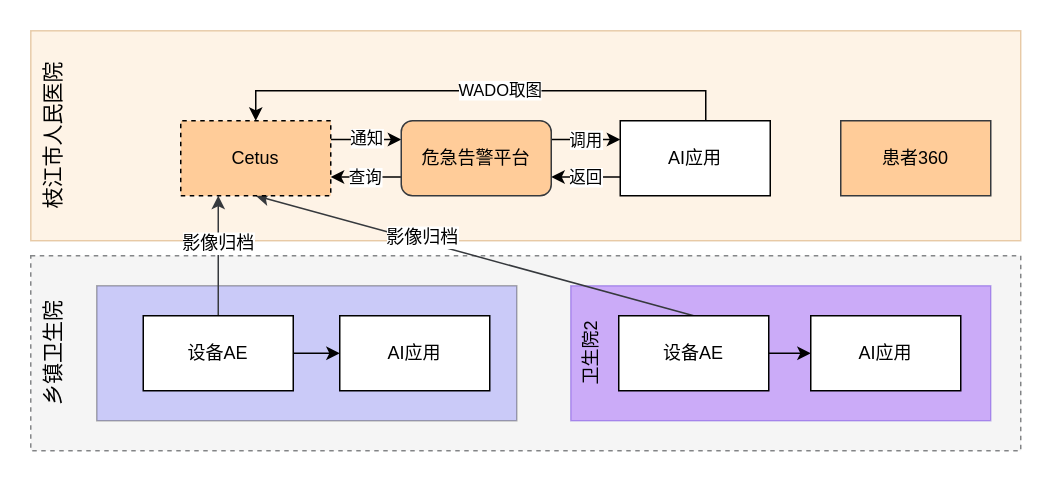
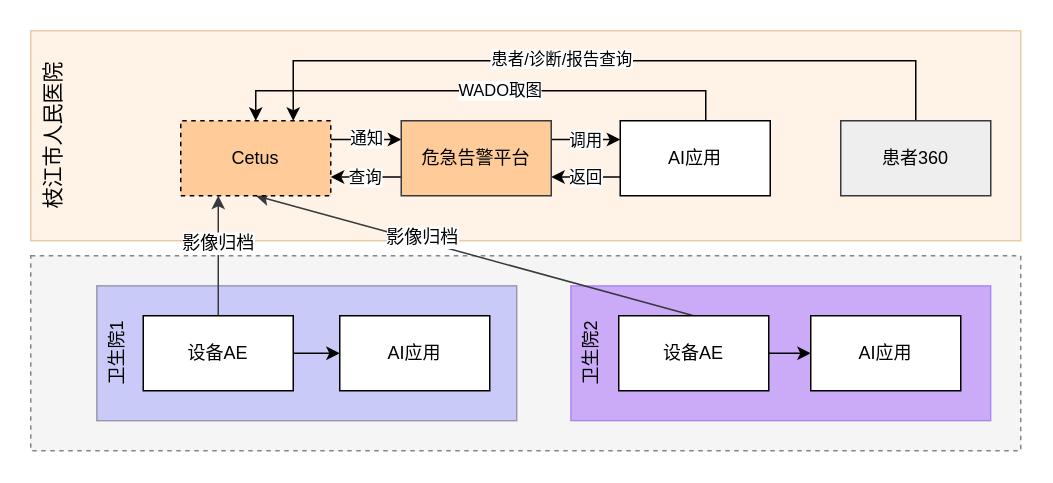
none -> (610, 61)
(476, 158) -> (476, 158)
(916, 158) -> (916, 158)
(53, 353) -> none
none -> (119, 353)
